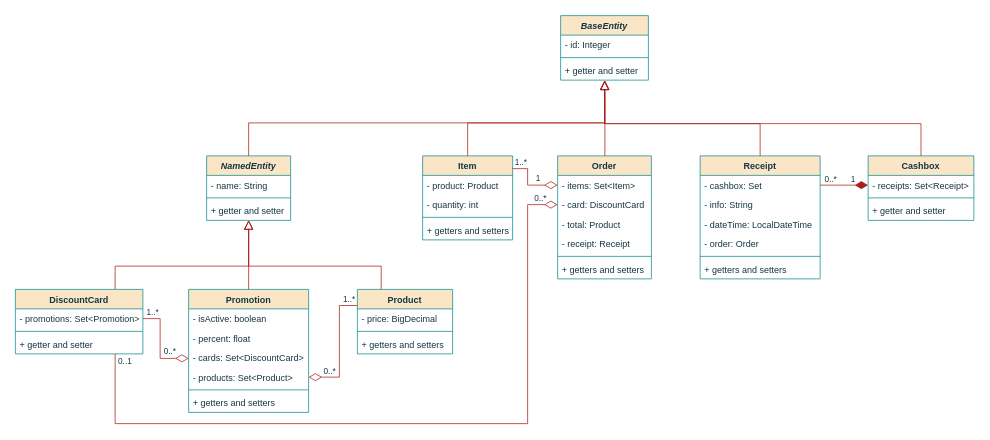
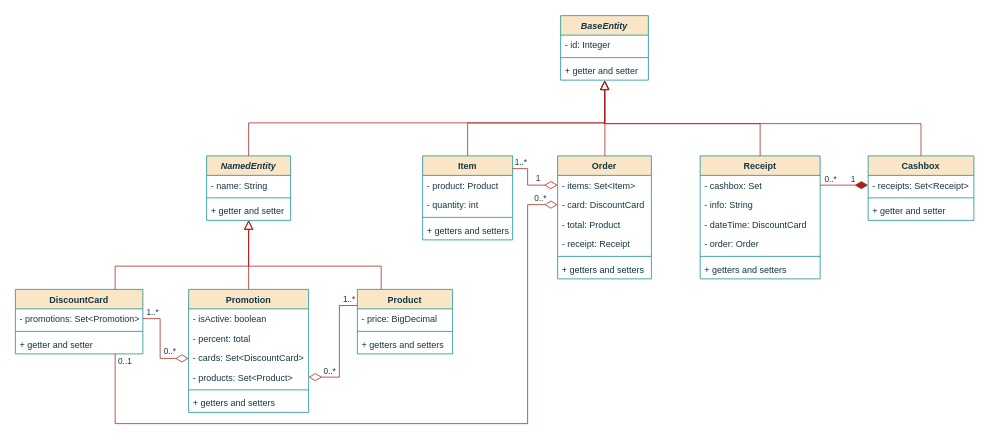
(760, 224) -> (759, 224)
(228, 338) -> (228, 338)
